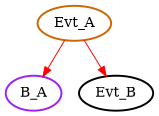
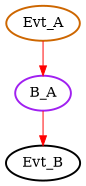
(93, 54) -> (43, 123)
